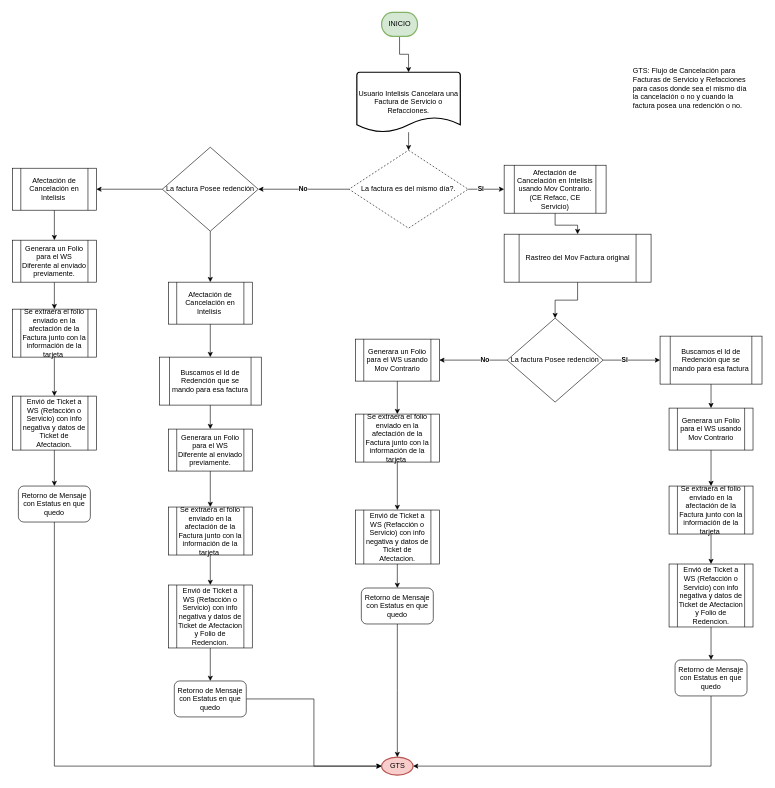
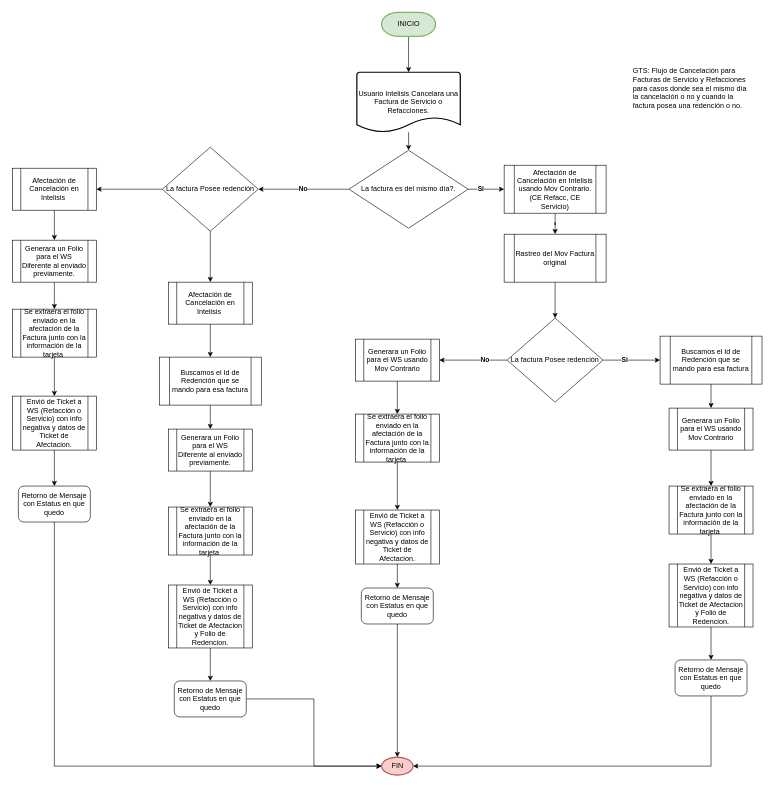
(400, 24) -> (409, 24)
(409, 189) -> (409, 189)
(578, 258) -> (555, 258)
(398, 767) -> (398, 767)
